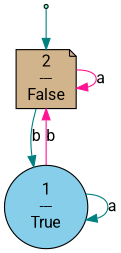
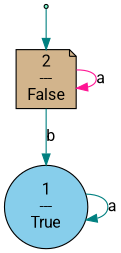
(46, 143) -> none
